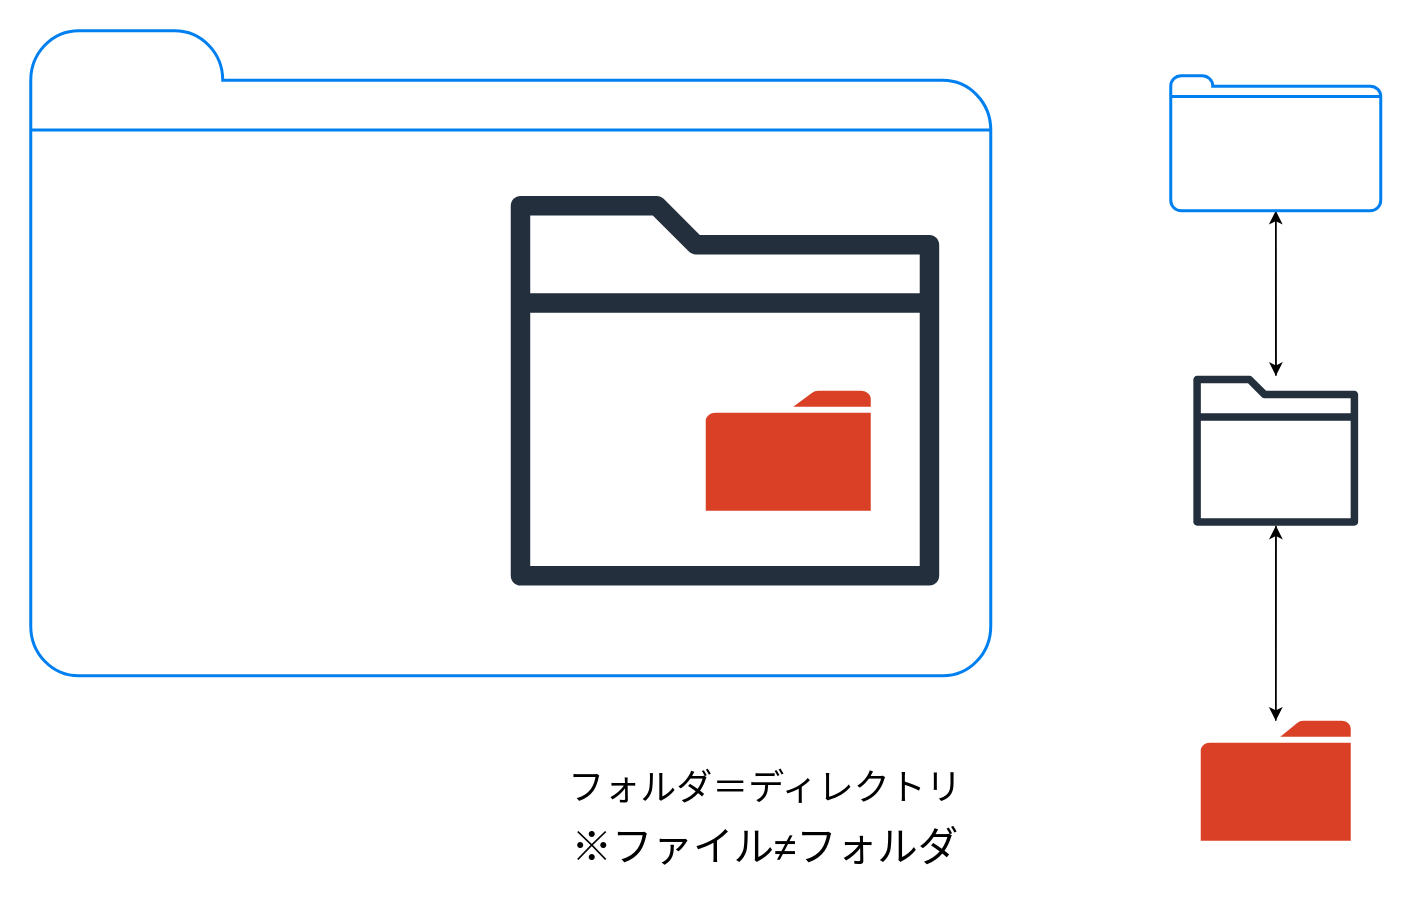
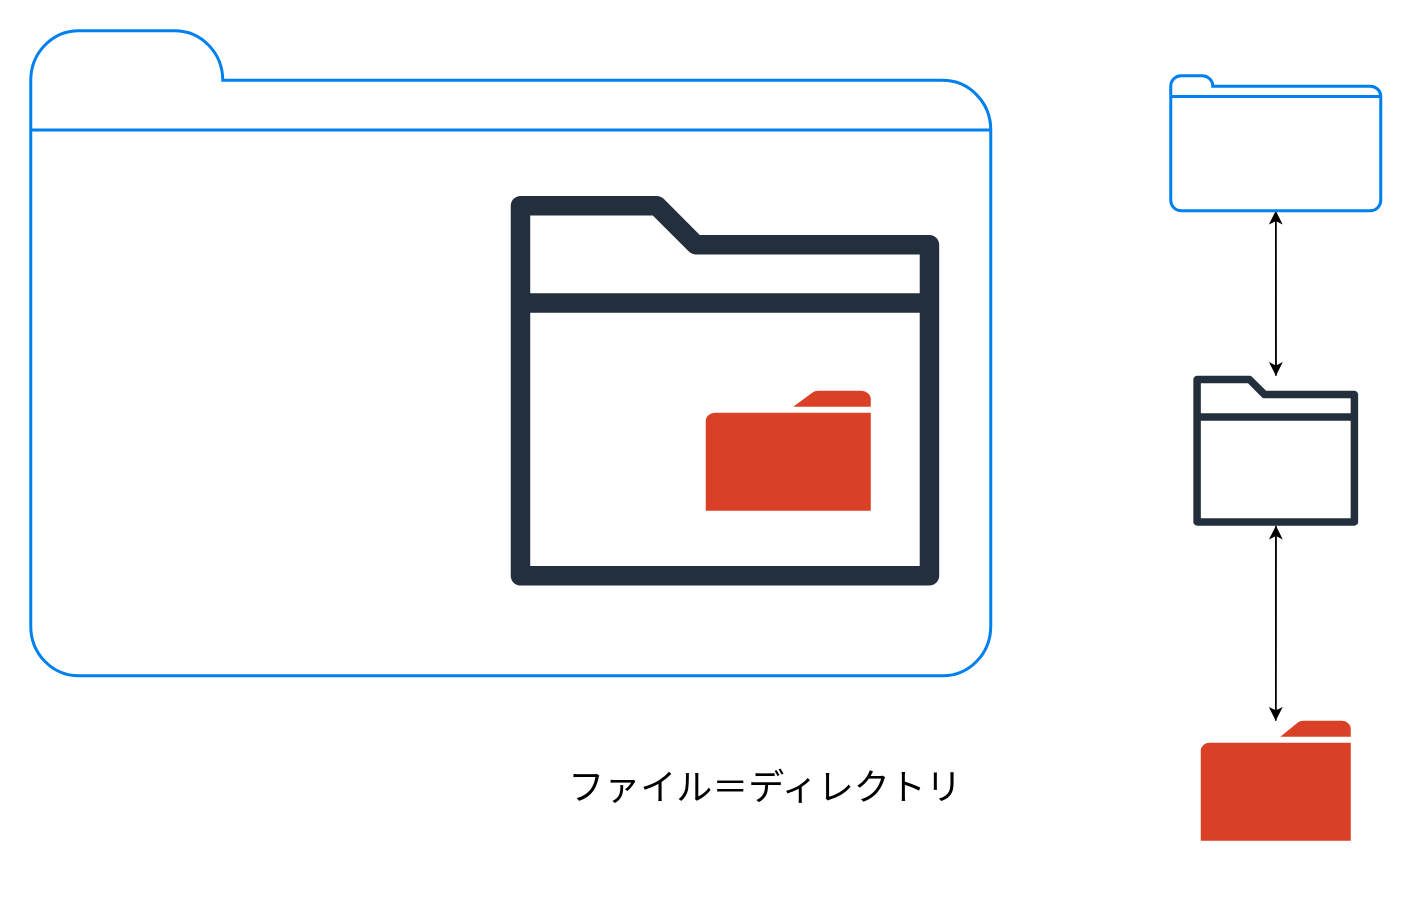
(766, 788) -> (766, 788)
(766, 848) -> none
